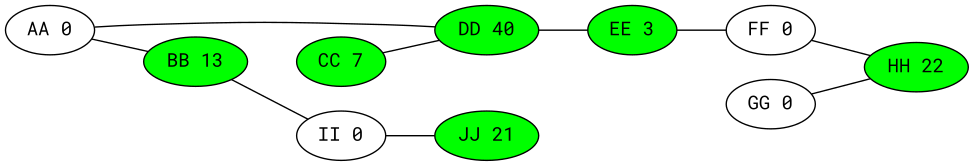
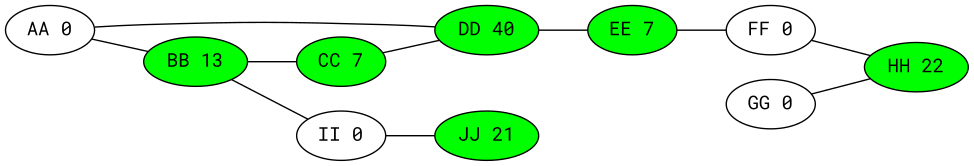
(632, 30) -> (632, 30)
none -> (272, 62)
